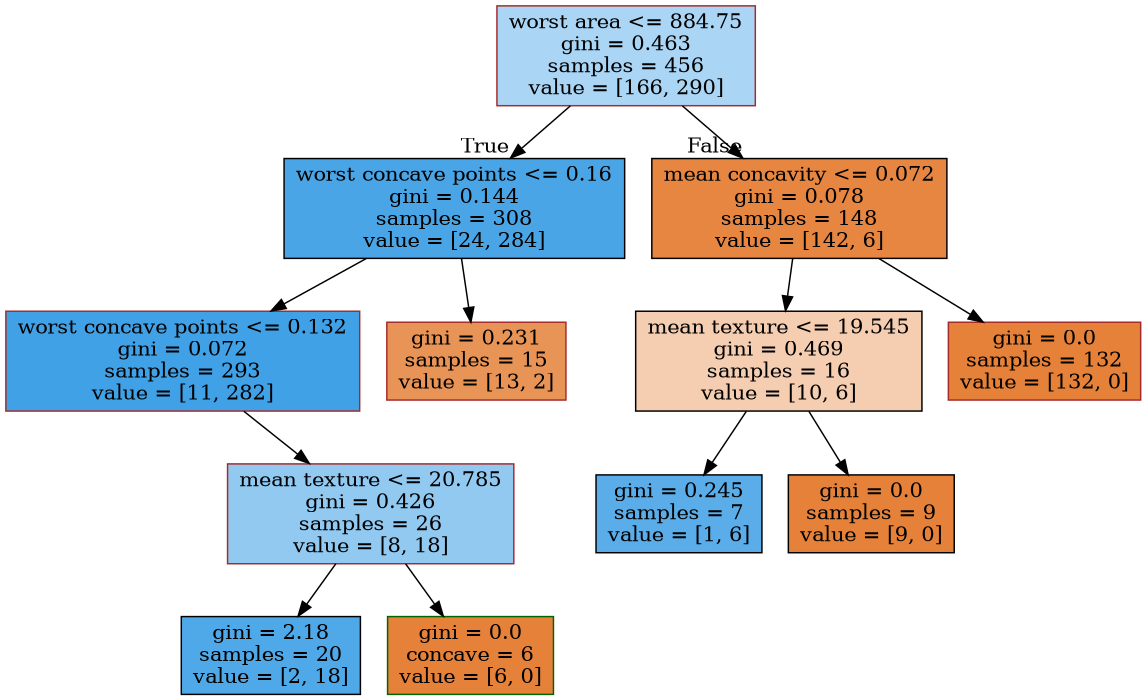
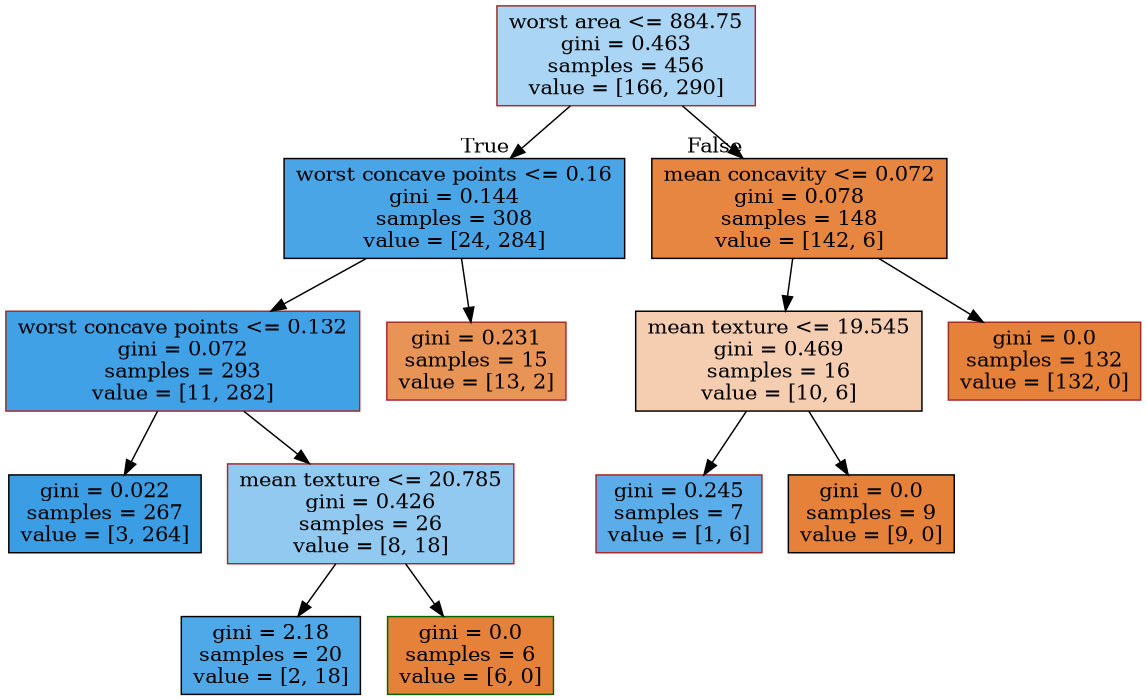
none -> (105, 514)
(679, 514) -> (679, 514)
(471, 655) -> (471, 655)
